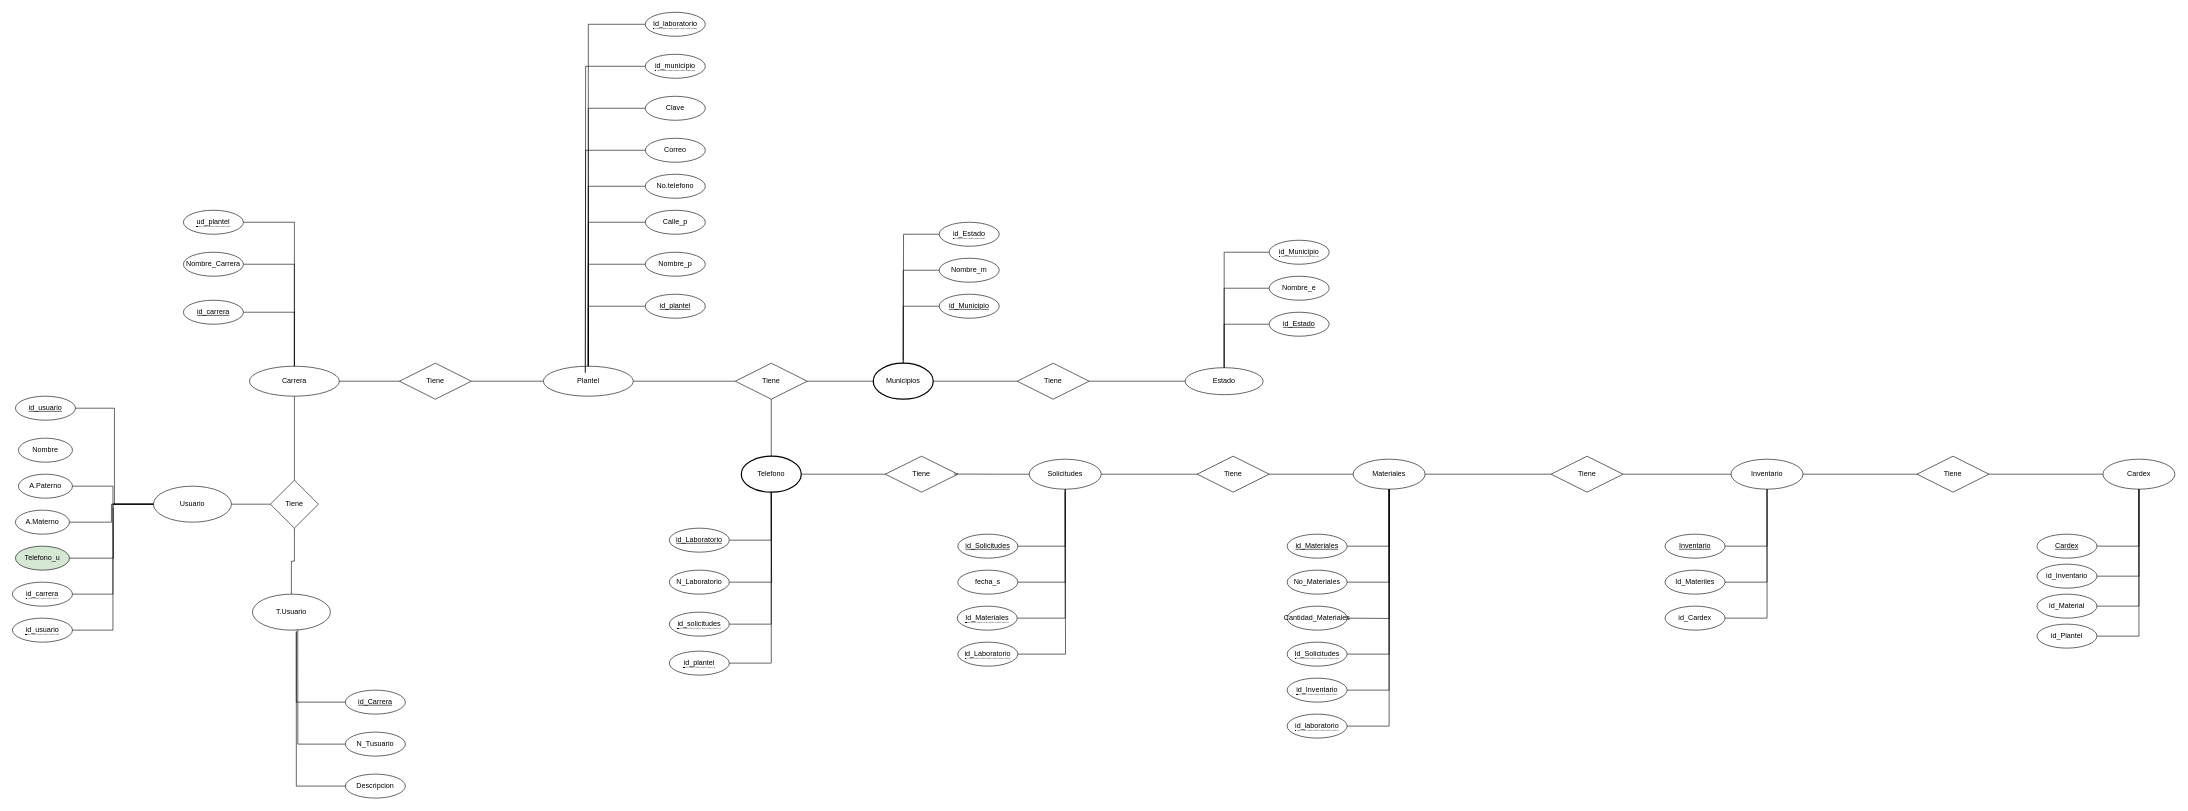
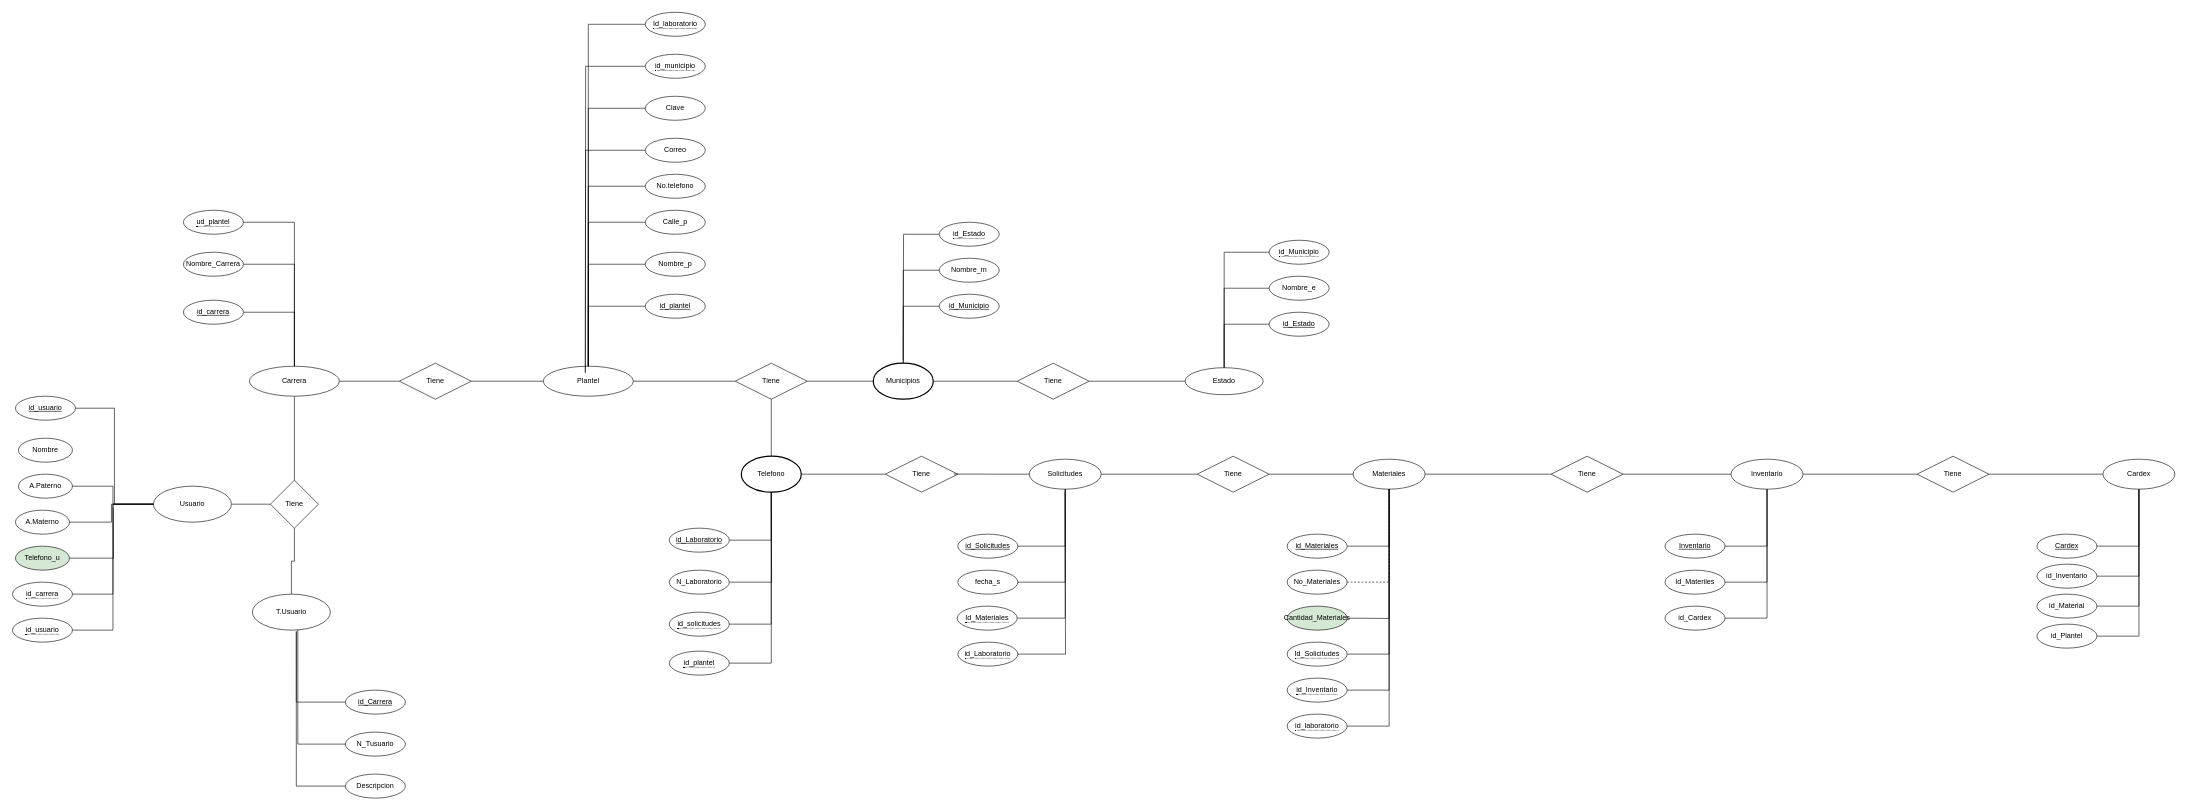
(1367, 582) -> (1367, 582)
(1317, 618) -> (1317, 618)
